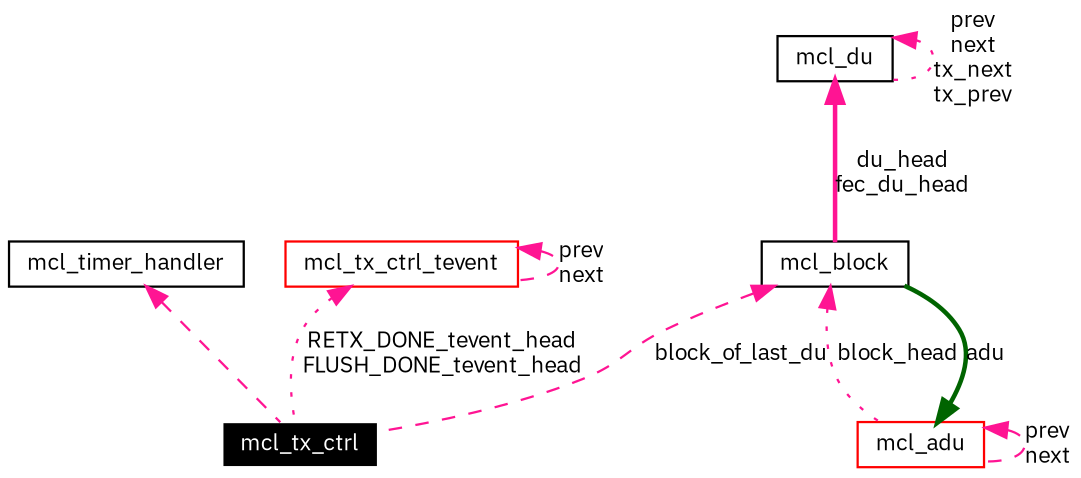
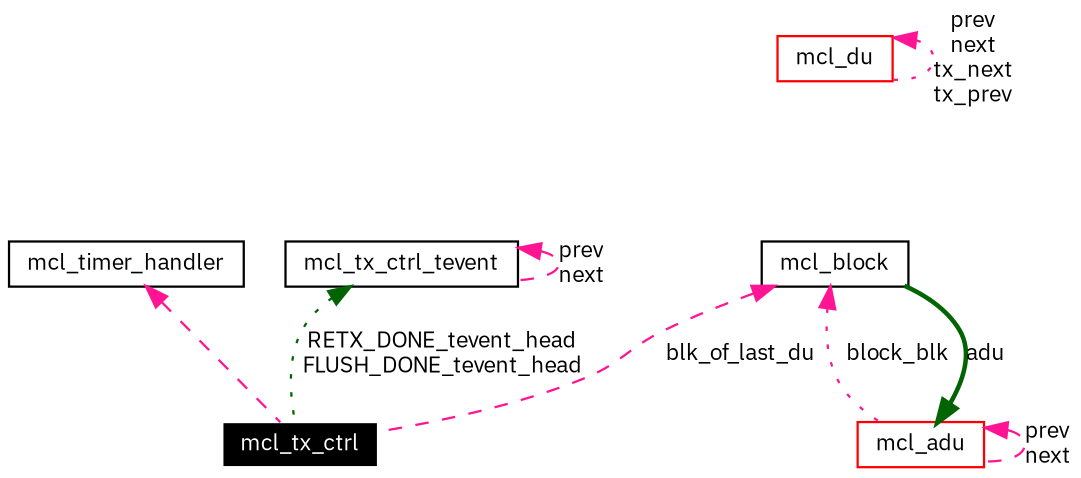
(835, 59) -> (835, 59)
(835, 173) -> none
(402, 264) -> (402, 264)
(294, 354) -> (294, 354)
(741, 354) -> (741, 354)
(898, 354) -> (898, 354)
